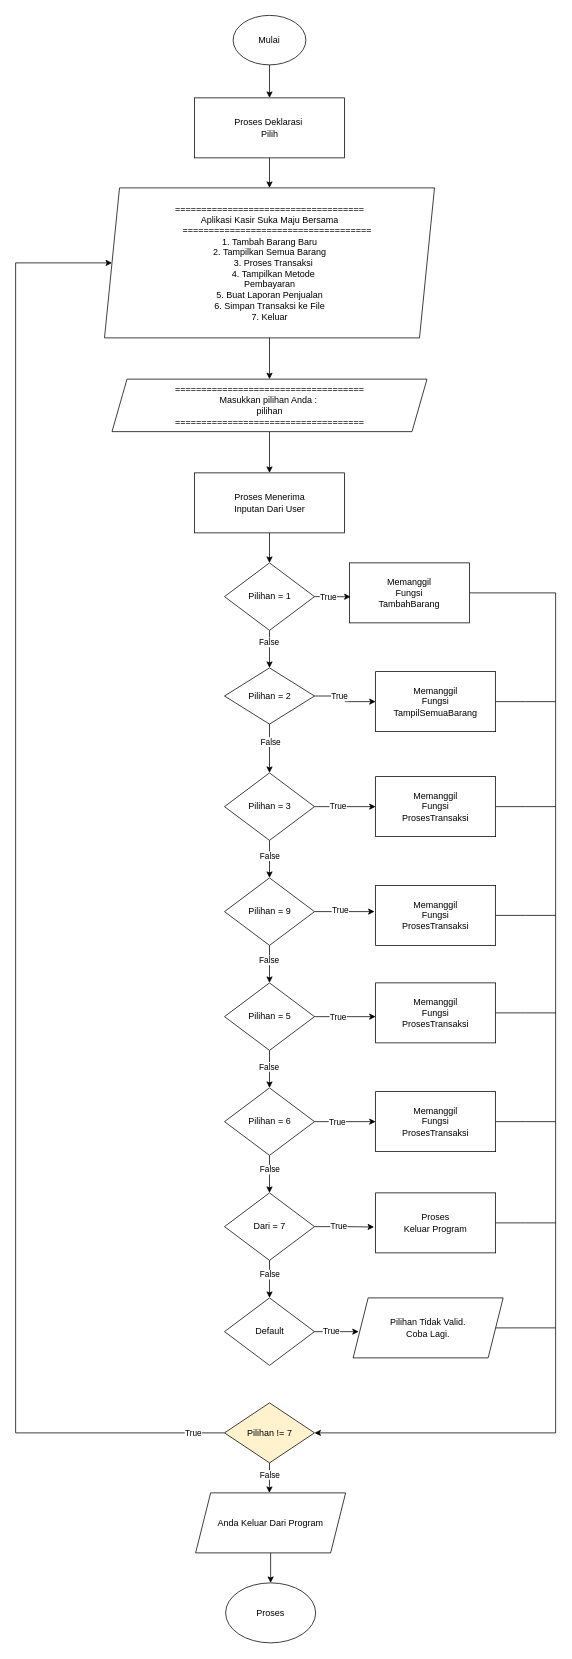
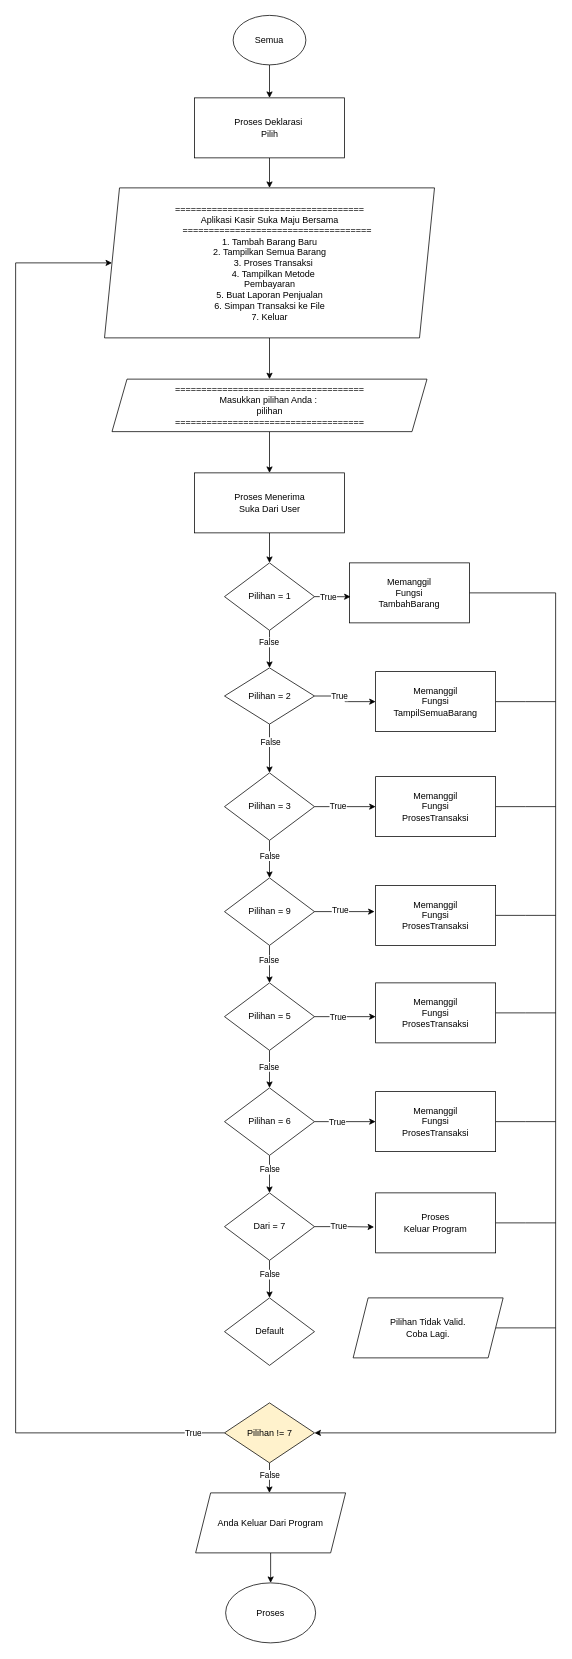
(269, 40) -> (269, 40)
(270, 503) -> (270, 503)
(333, 1332) -> none
